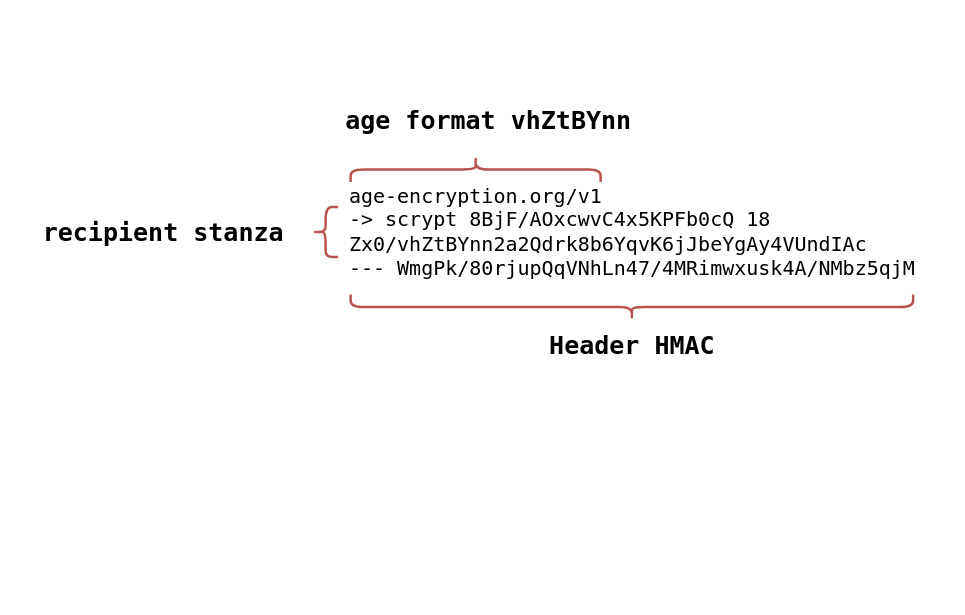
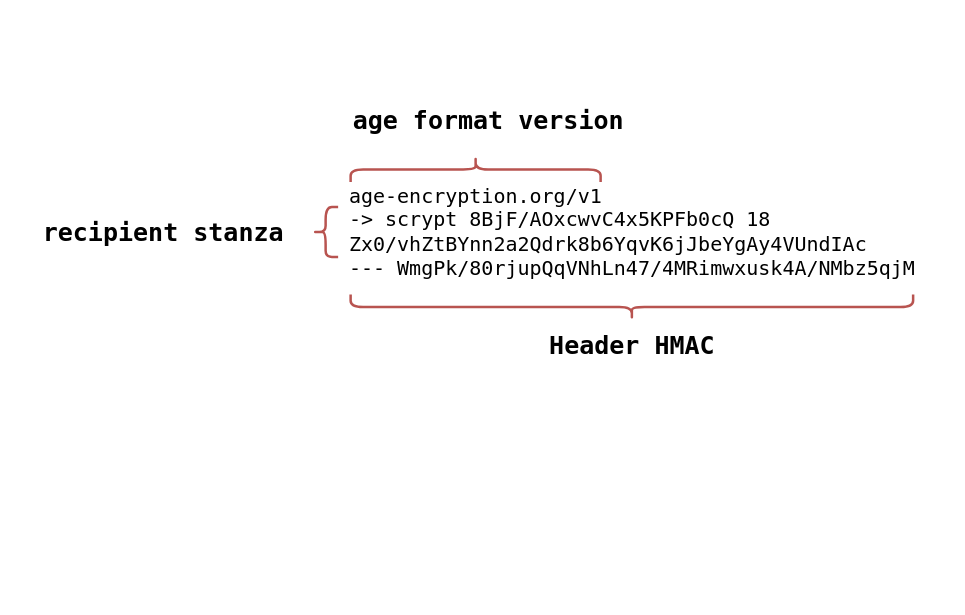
(489, 119) -> (489, 119)
